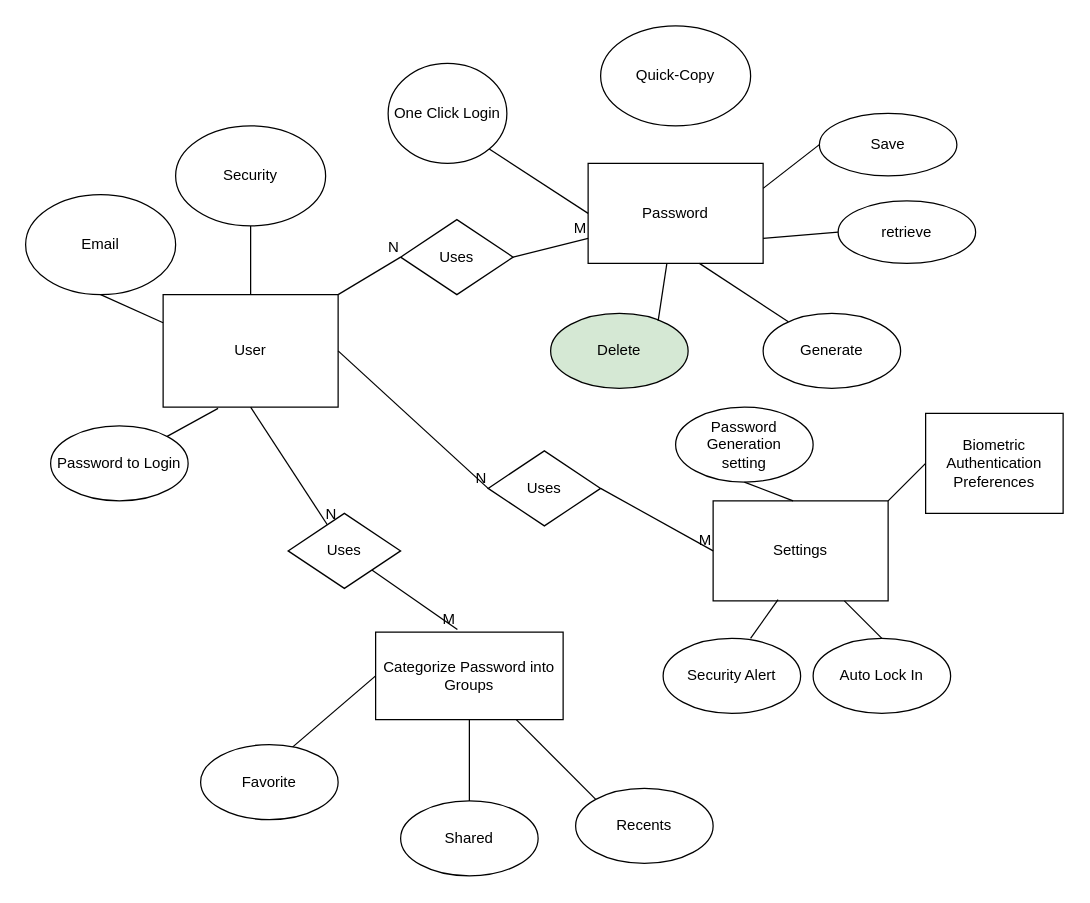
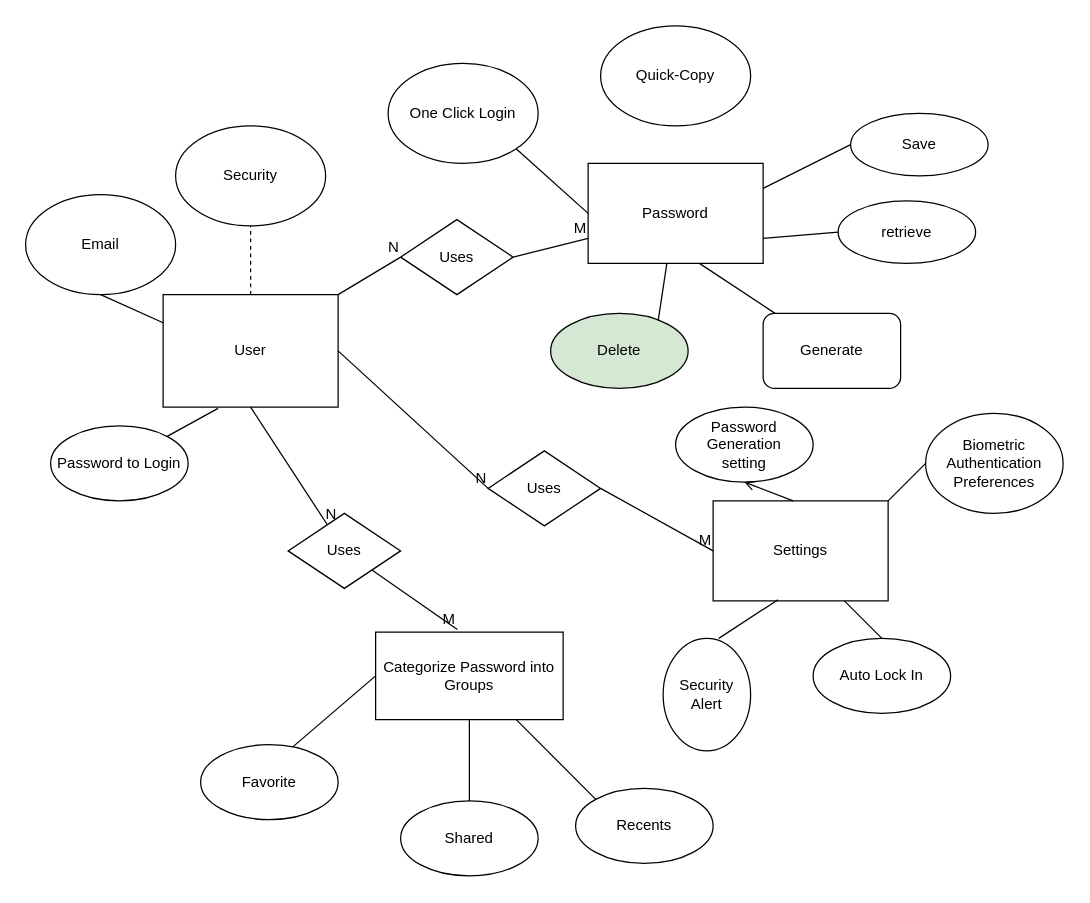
(448, 113) -> (463, 113)
(888, 144) -> (919, 144)
(251, 259) -> (251, 259)
(832, 351) -> (832, 351)
(994, 463) -> (994, 463)
(749, 484) -> (750, 484)
(732, 676) -> (707, 694)
